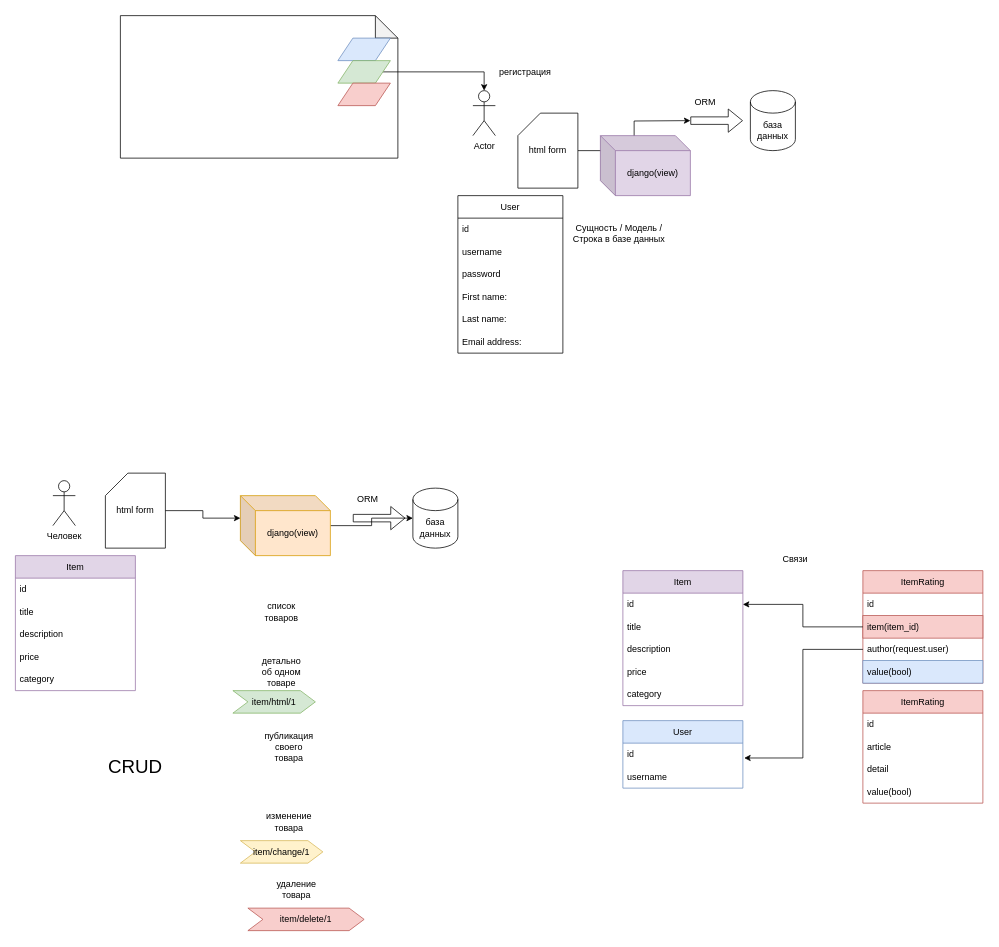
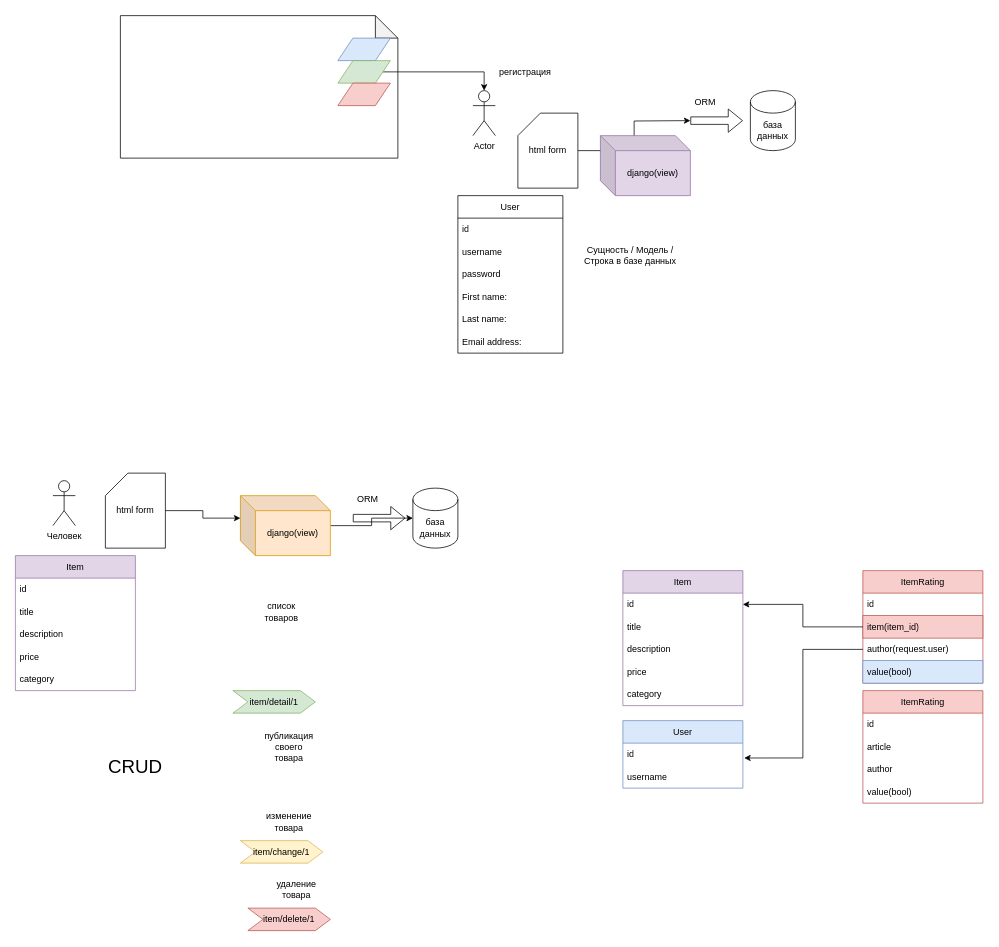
(619, 233) -> (630, 255)
(795, 559) -> none
(282, 672) -> none
(274, 702) -> (274, 702)
(880, 769) -> (882, 769)
(306, 919) -> (289, 919)
